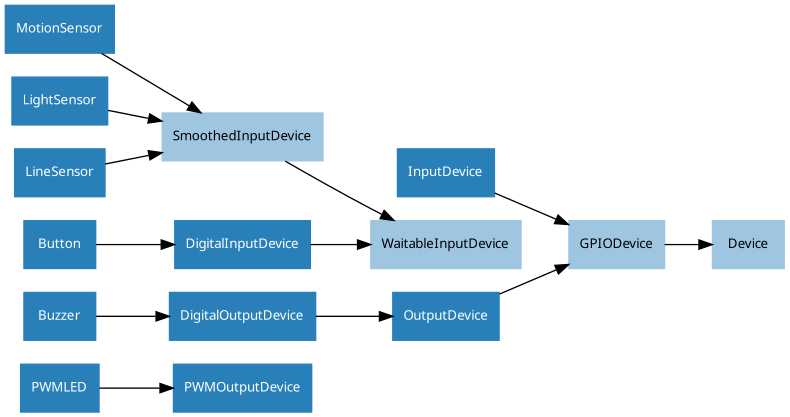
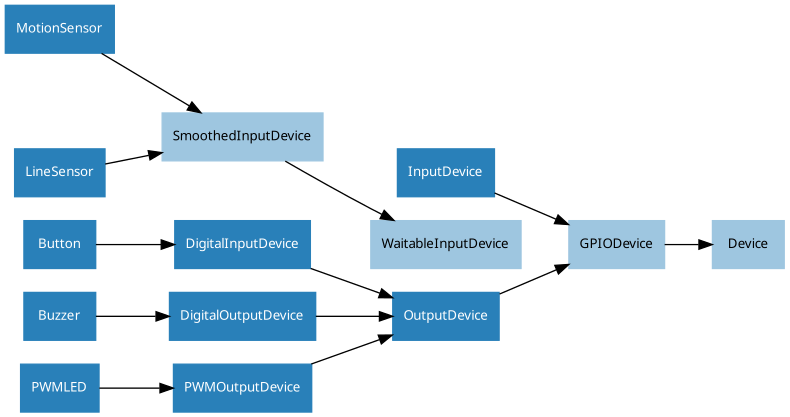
(60, 101) -> none
(334, 245) -> (345, 281)
none -> (346, 352)
